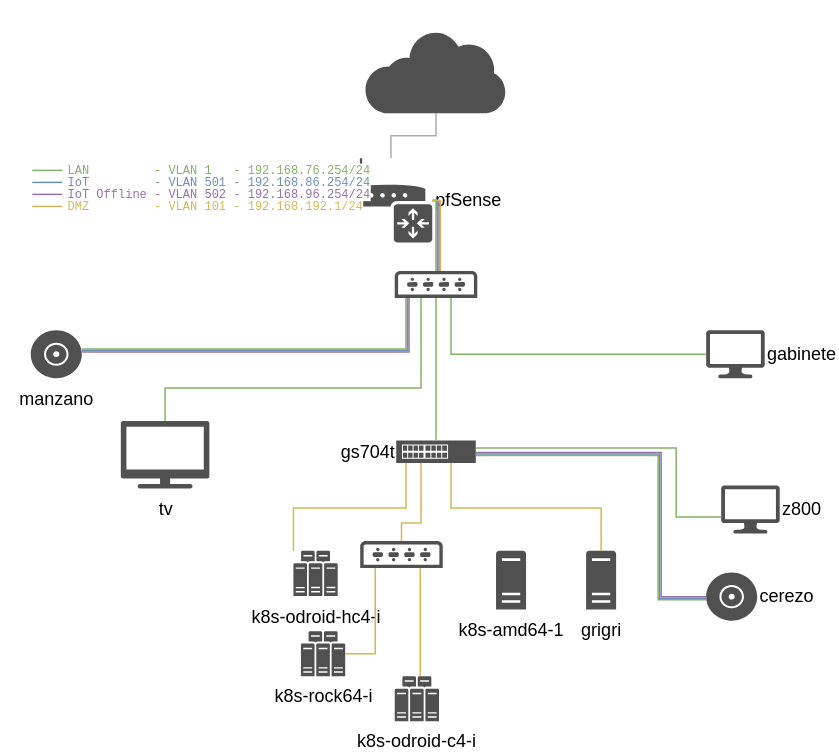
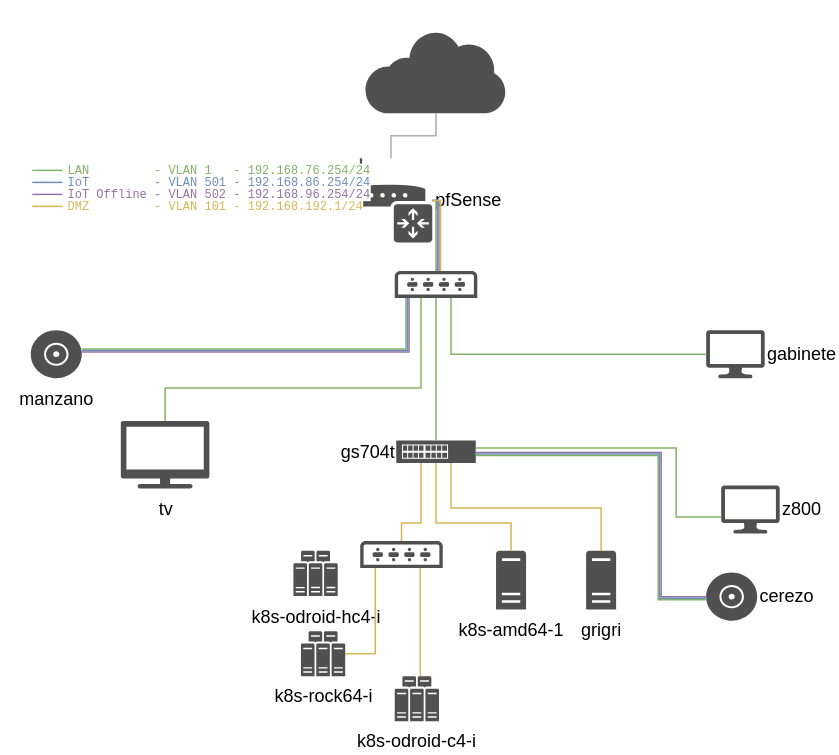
(351, 508) -> none
none -> (457, 523)
